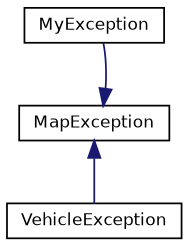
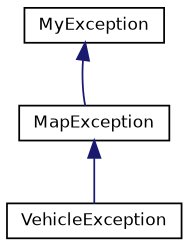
(106, 66) -> (83, 83)
